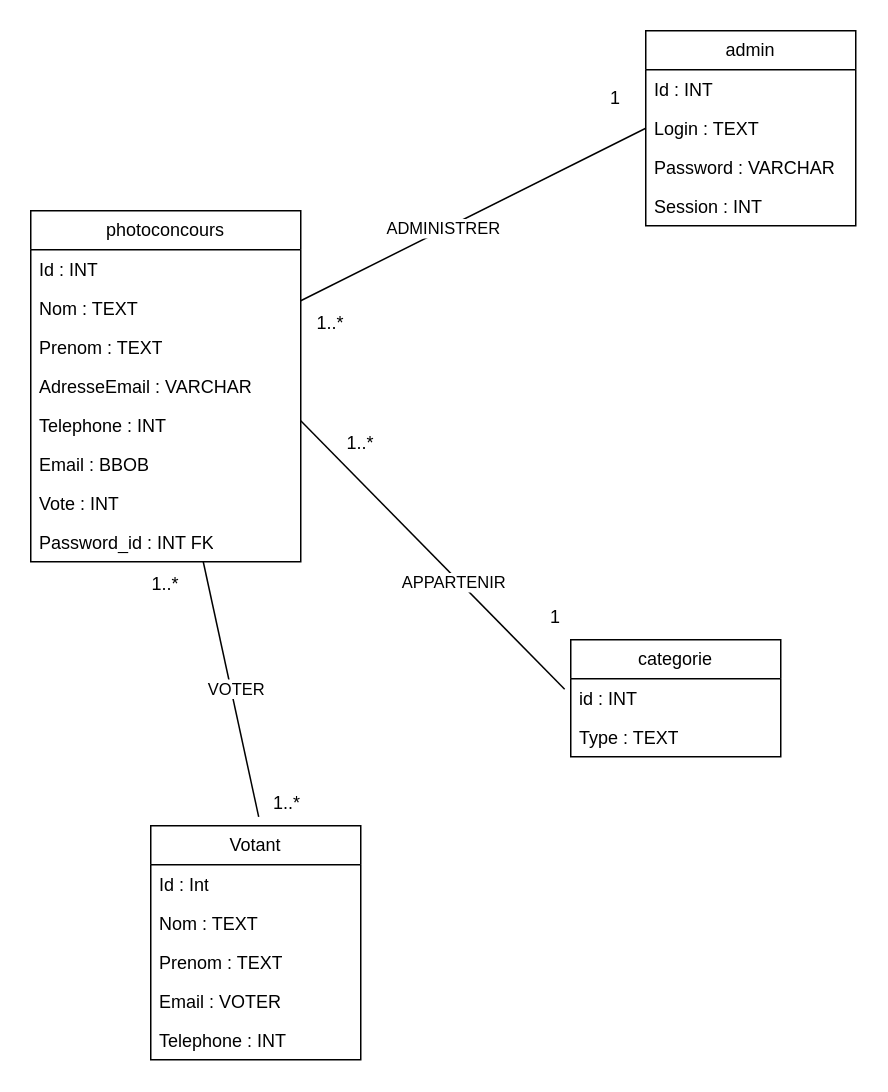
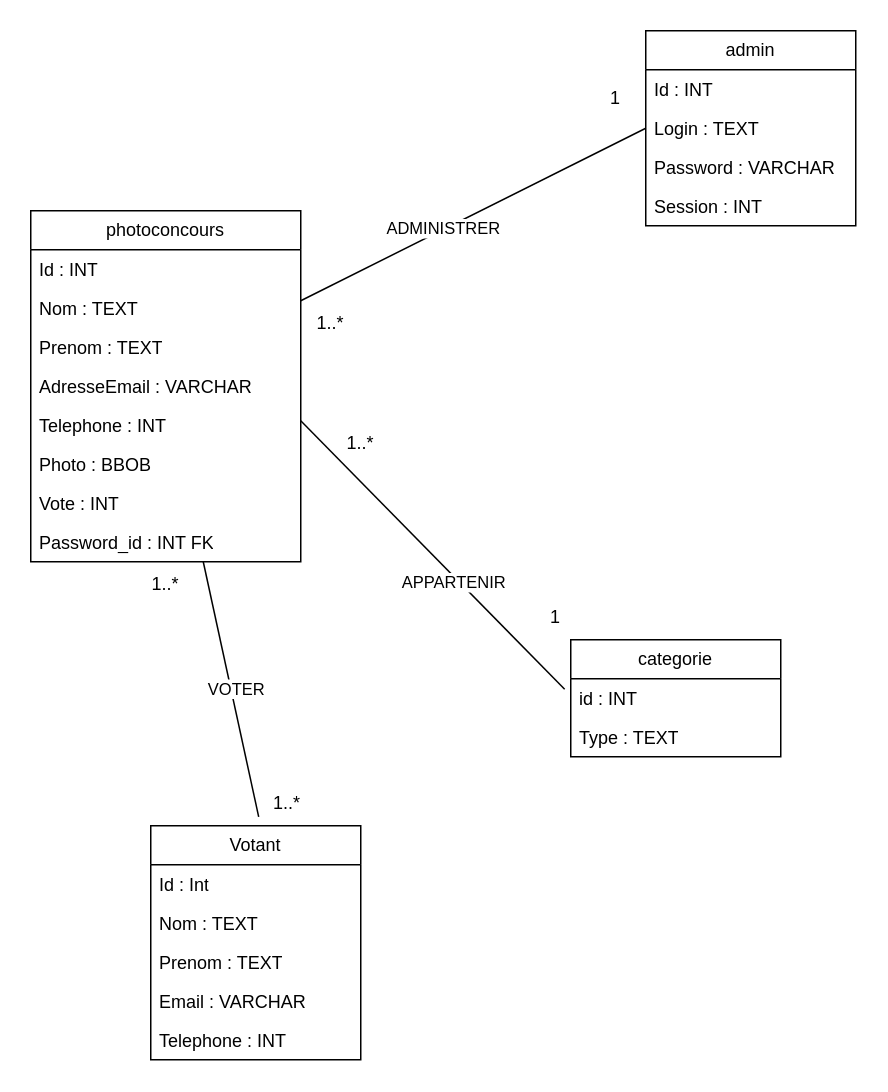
(89, 466) -> (93, 466)
(214, 1003) -> (224, 1003)
